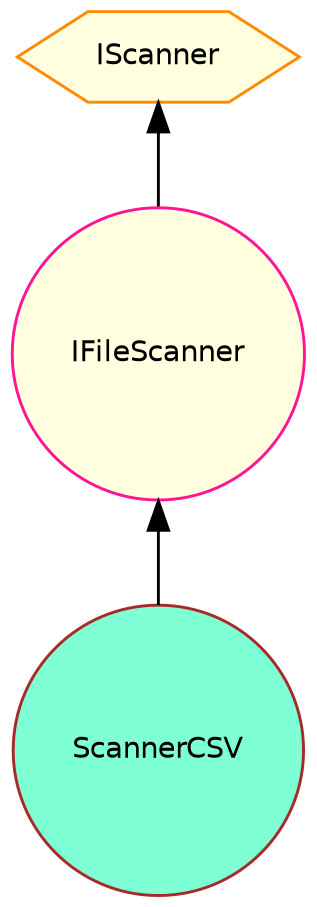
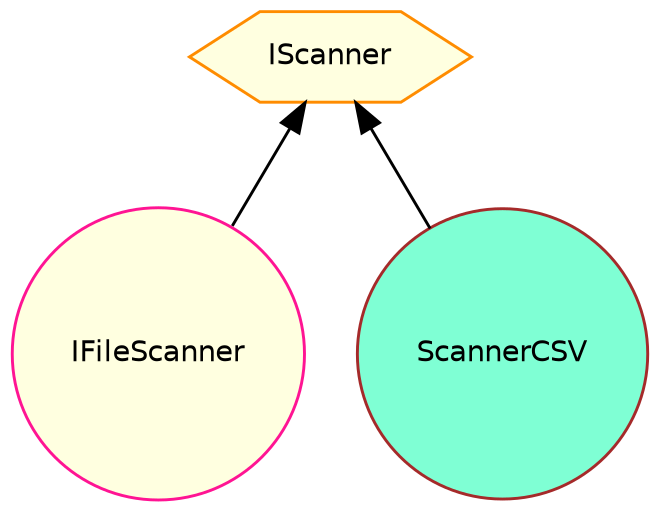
(158, 568) -> (401, 178)
